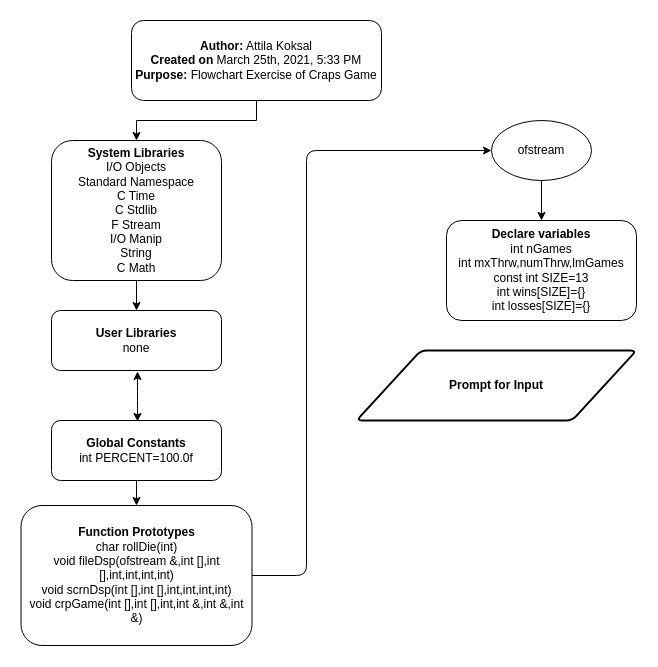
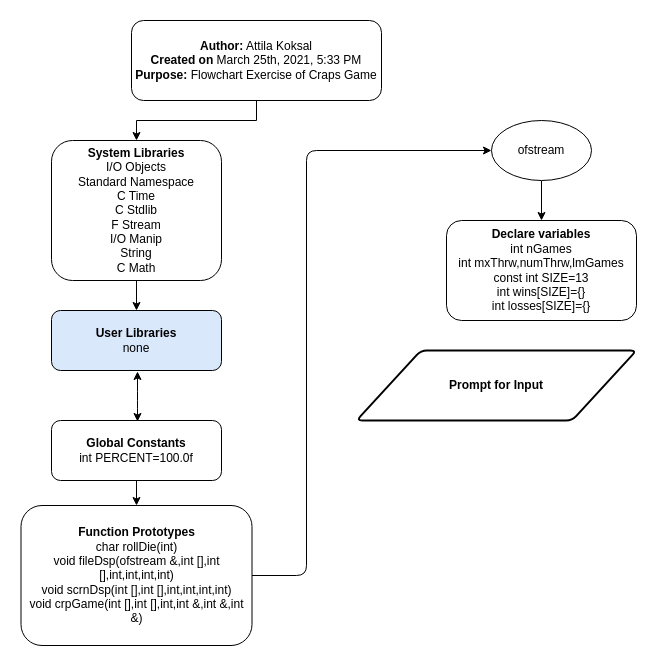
(137, 341) -> (137, 341)
